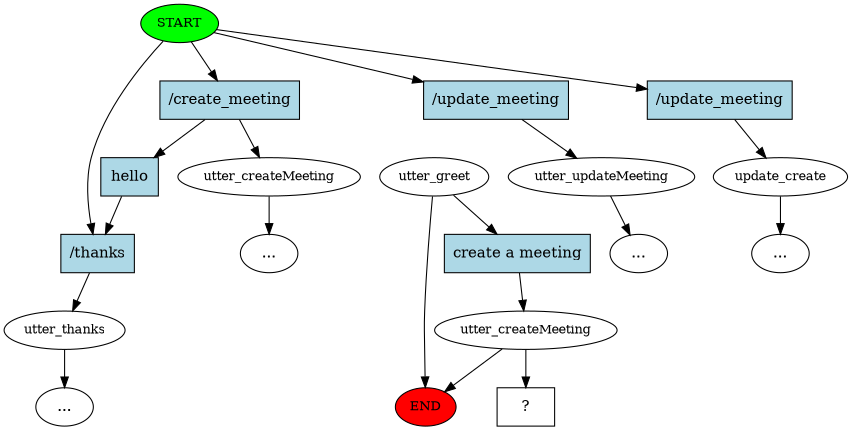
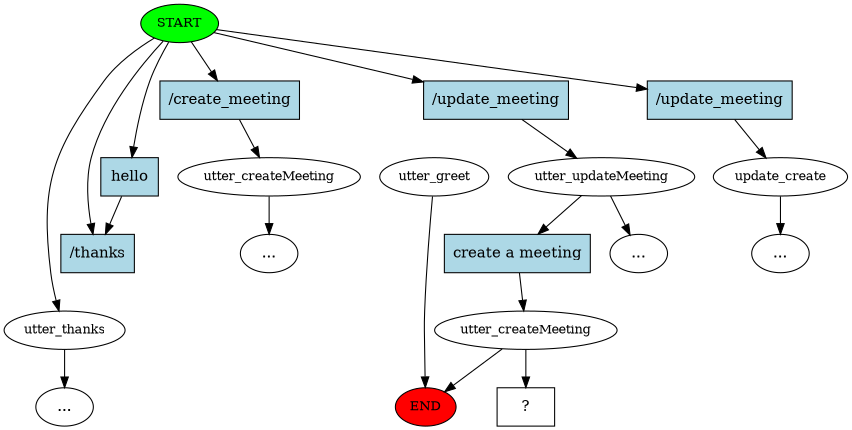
(184, 135) -> (146, 93)
(471, 211) -> (564, 211)
(83, 287) -> (60, 152)
